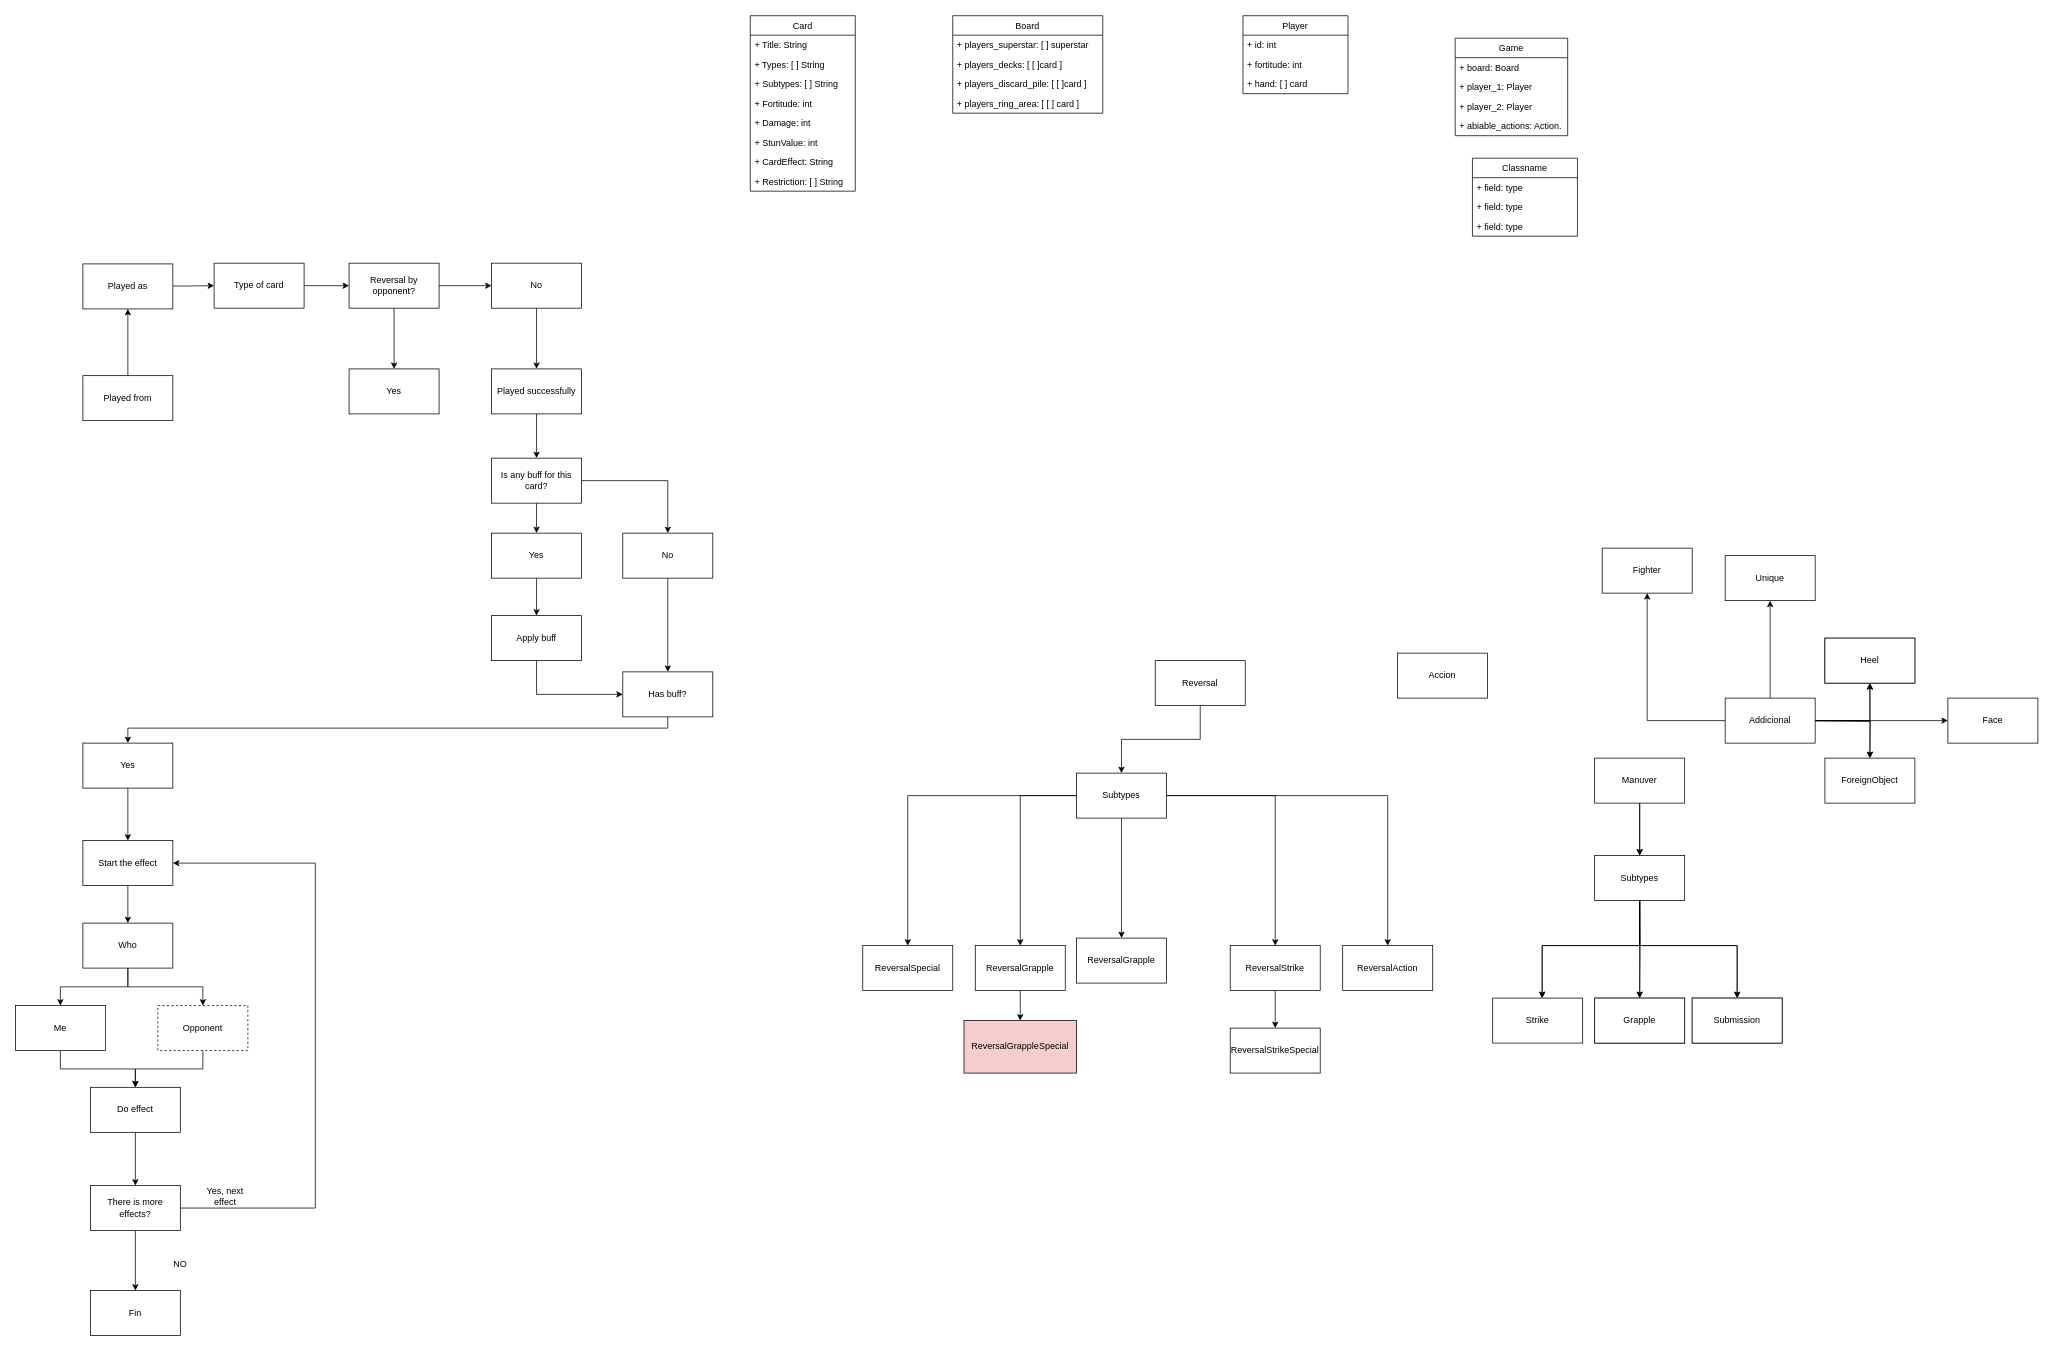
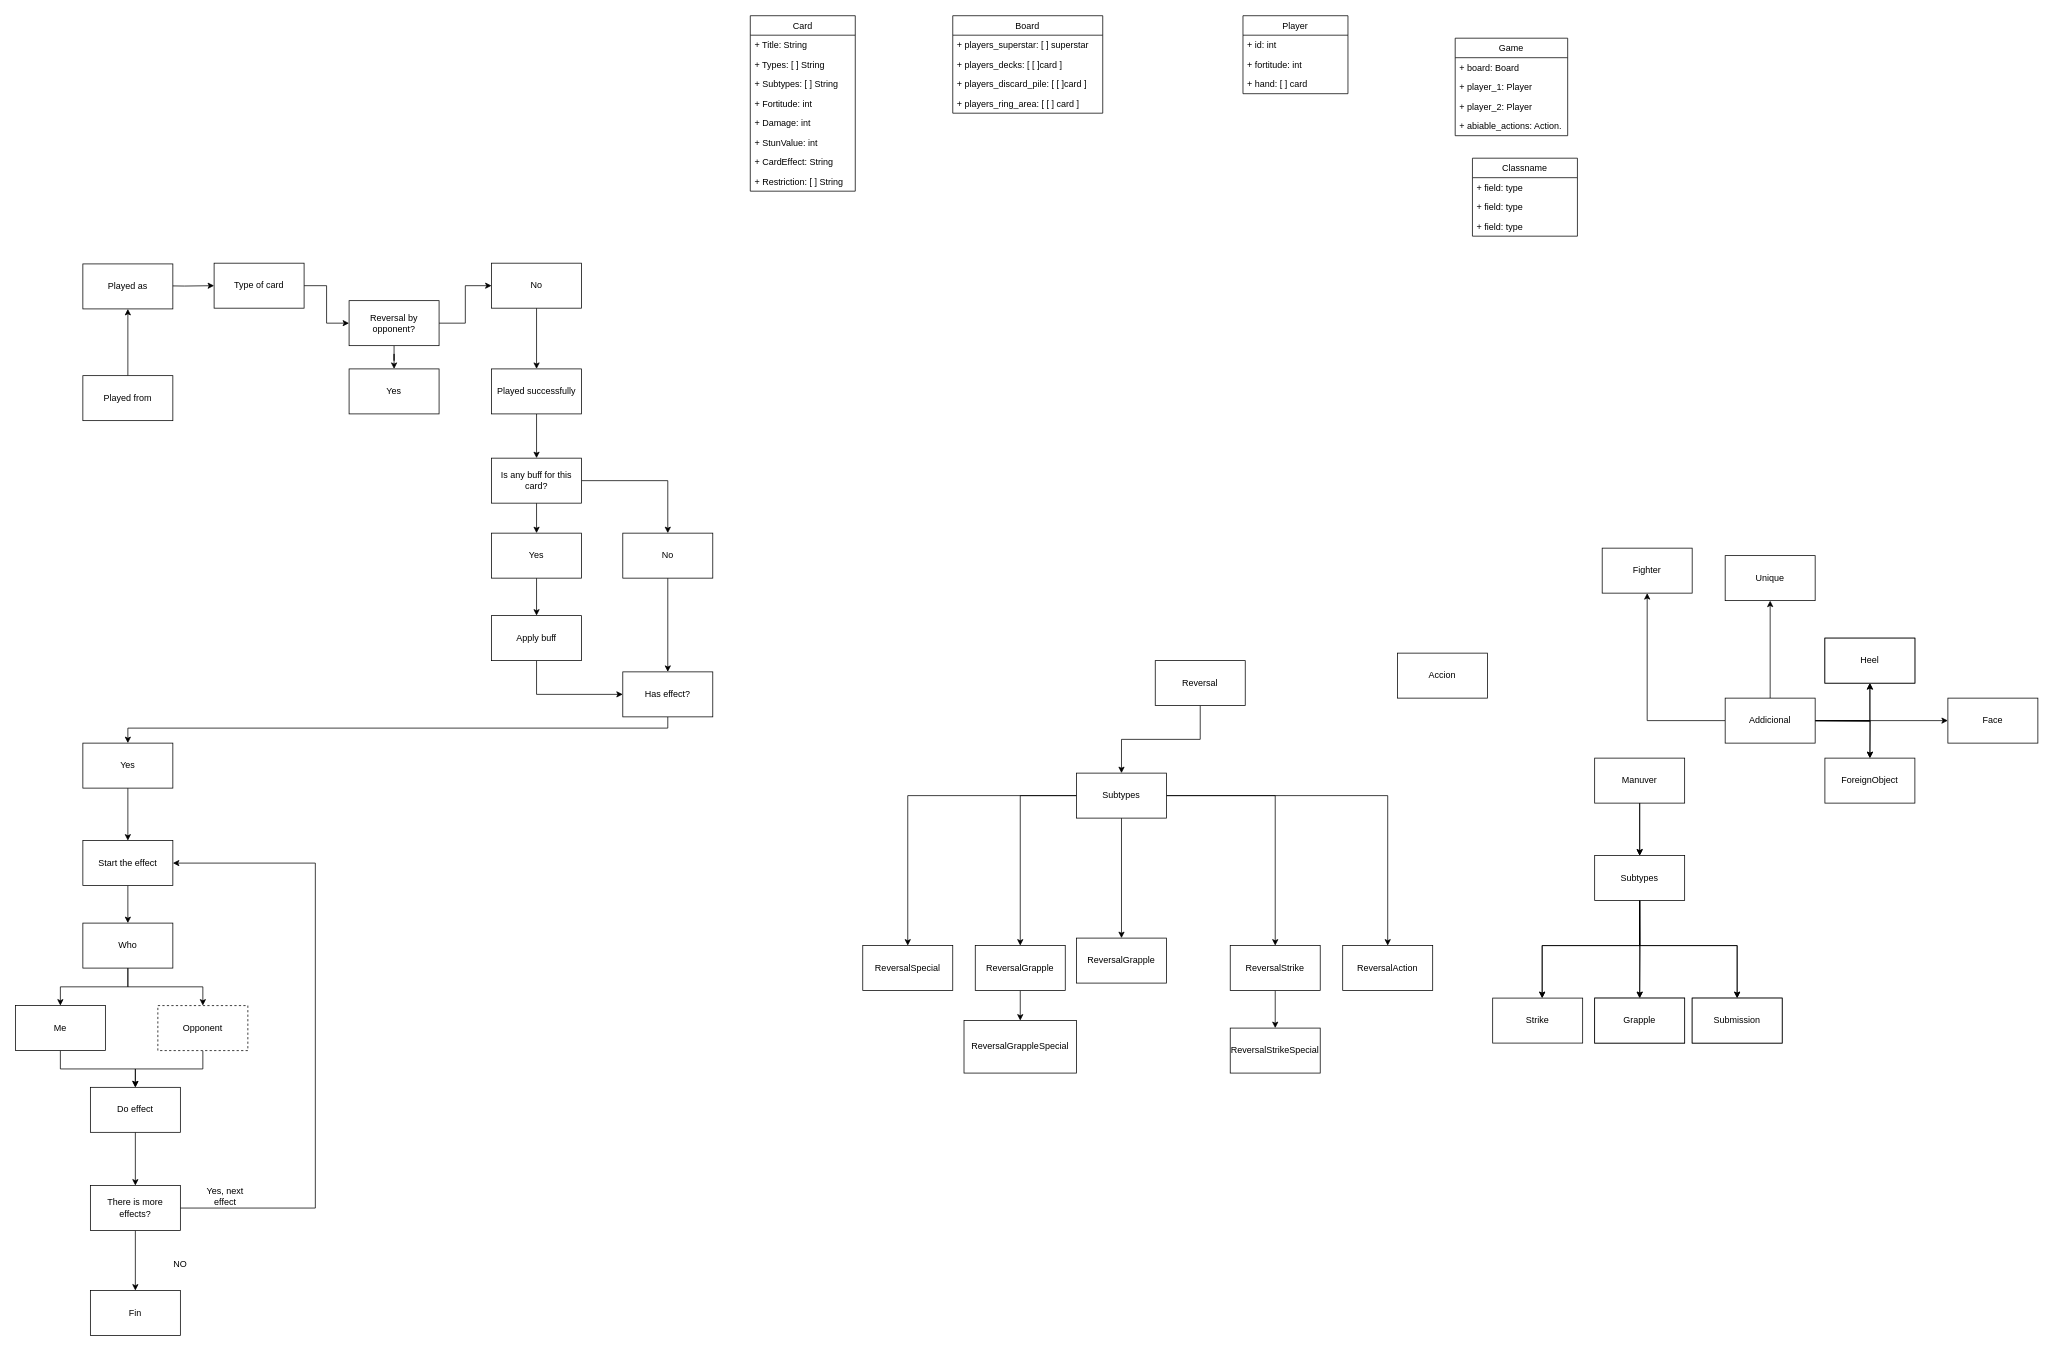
(394, 285) -> (394, 323)
(668, 694) -> (668, 694)
(1020, 1047) -> (1020, 1047)
